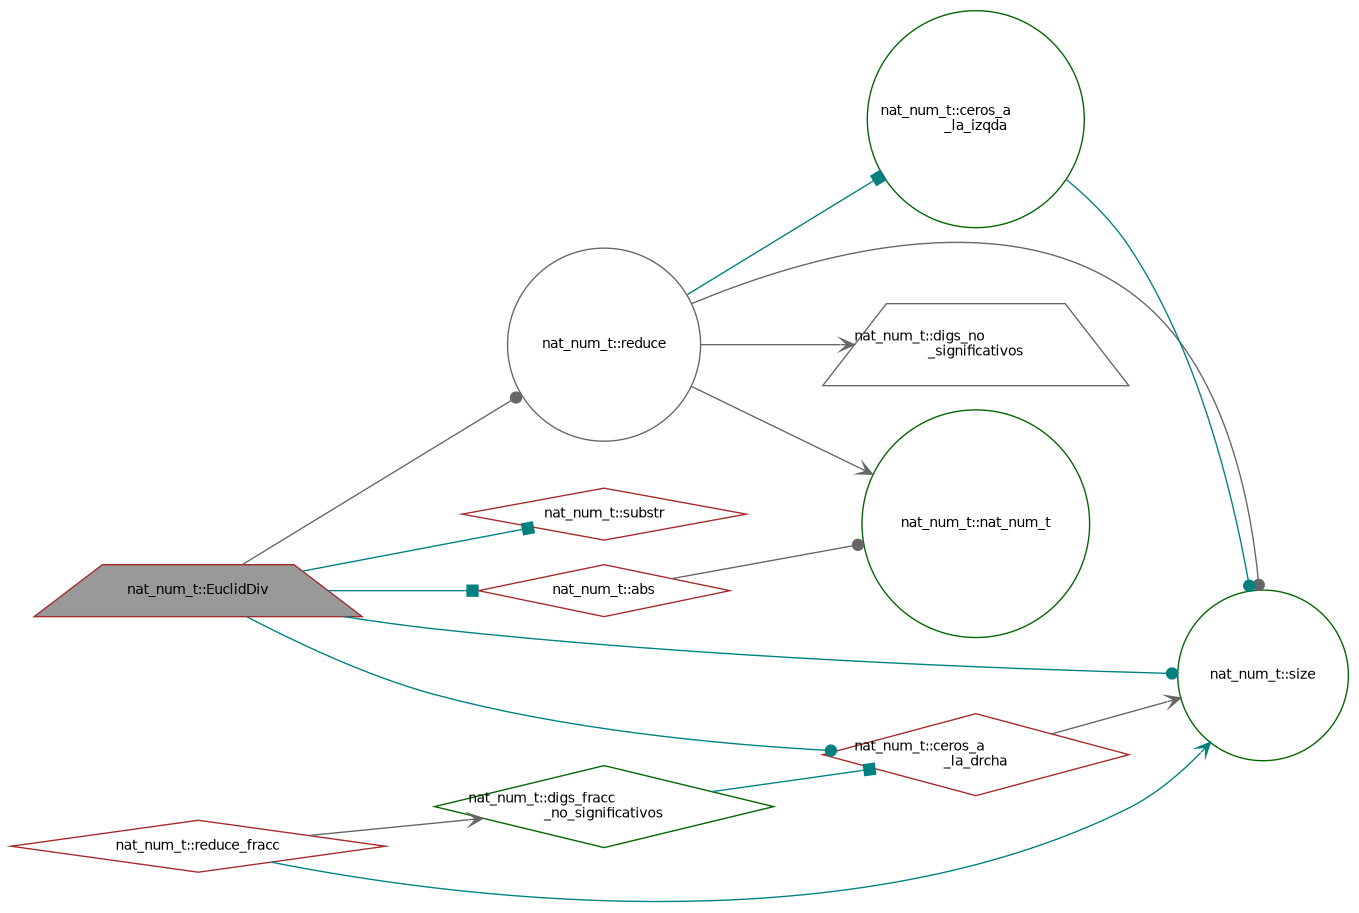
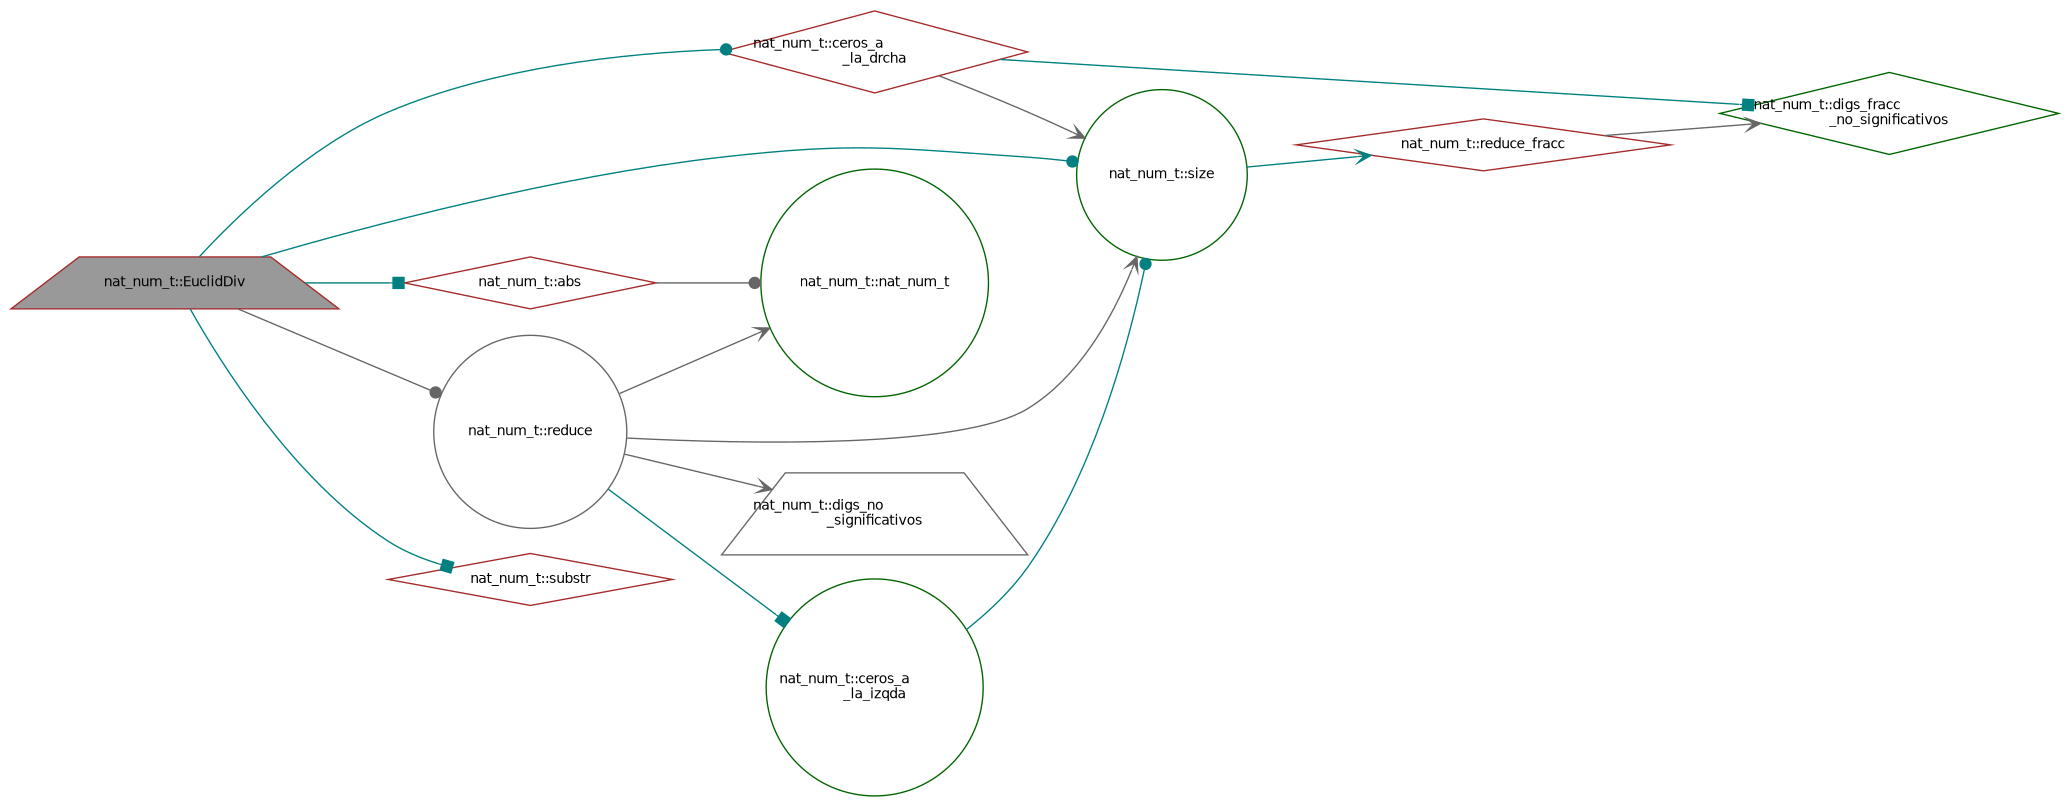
(1071, 262) -> (917, 436)
(787, 781) -> (1370, 82)
(751, 898) -> (1302, 162)
